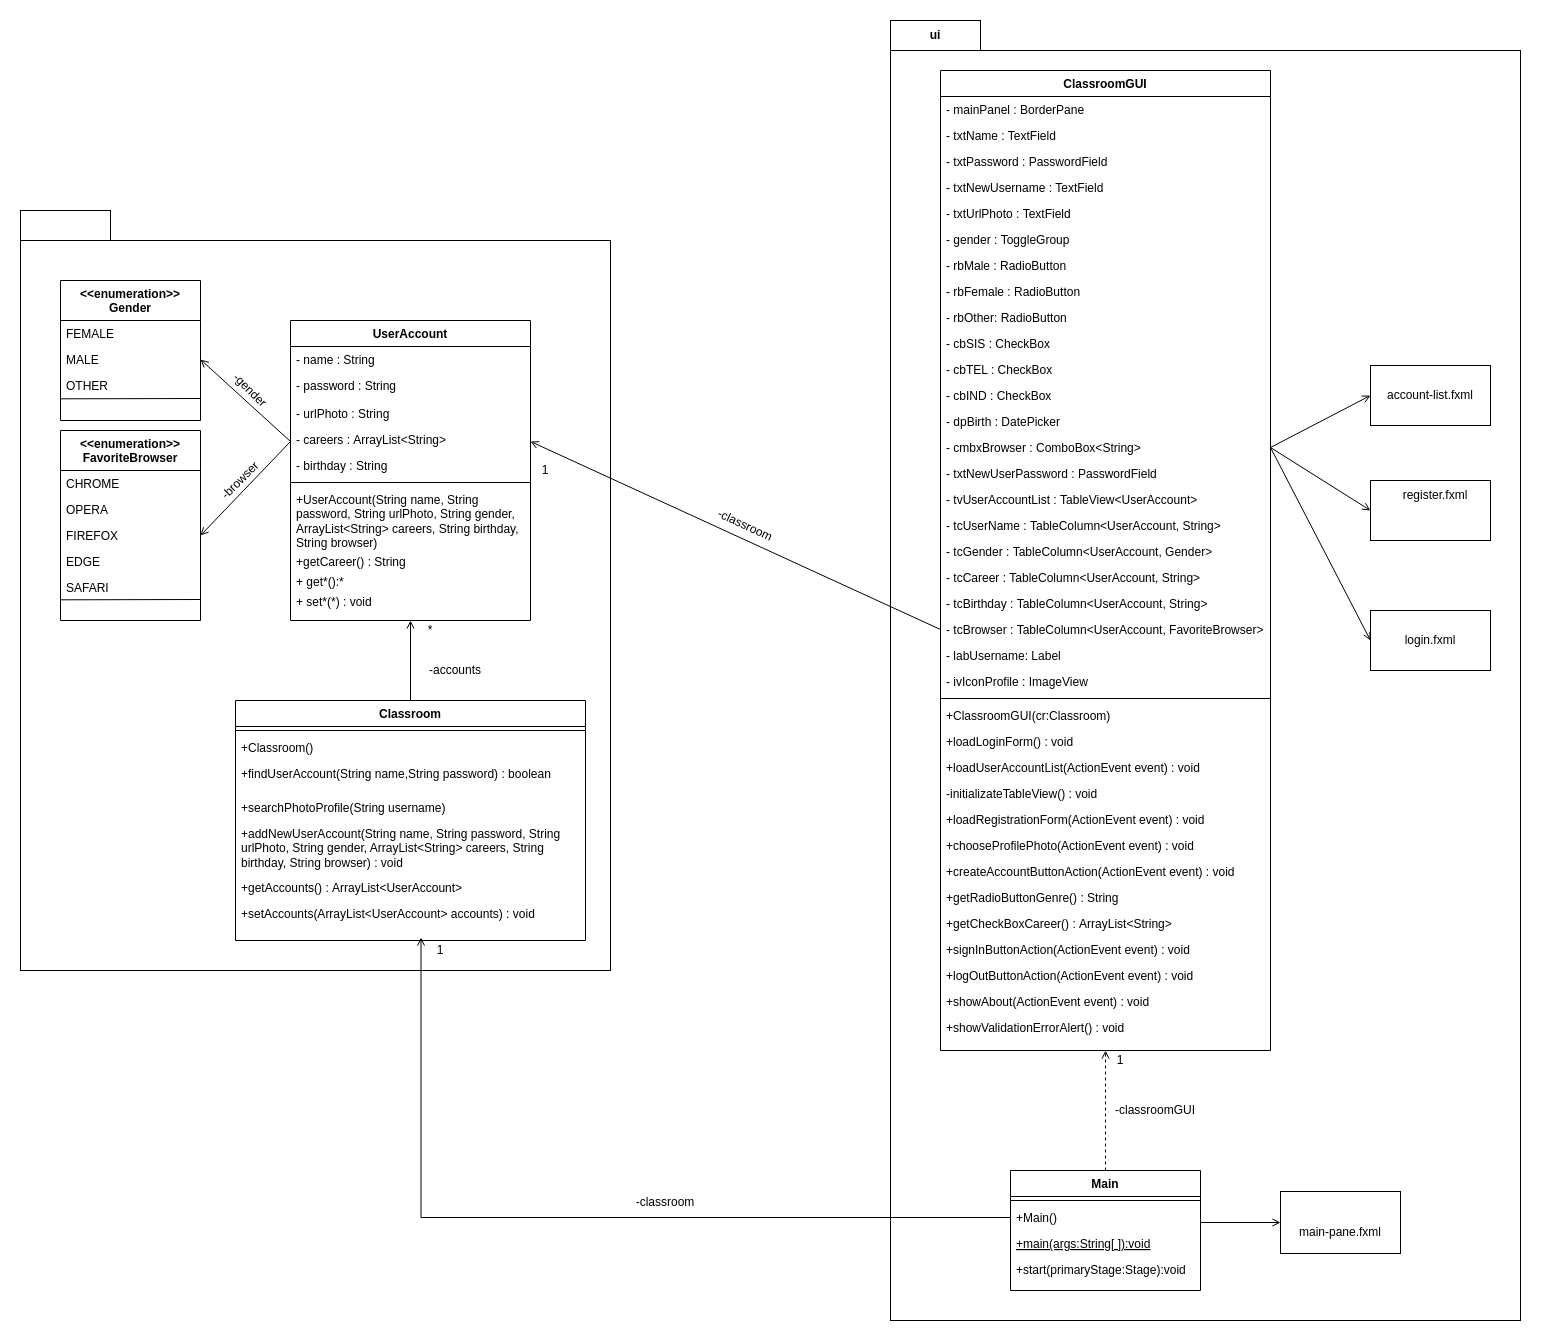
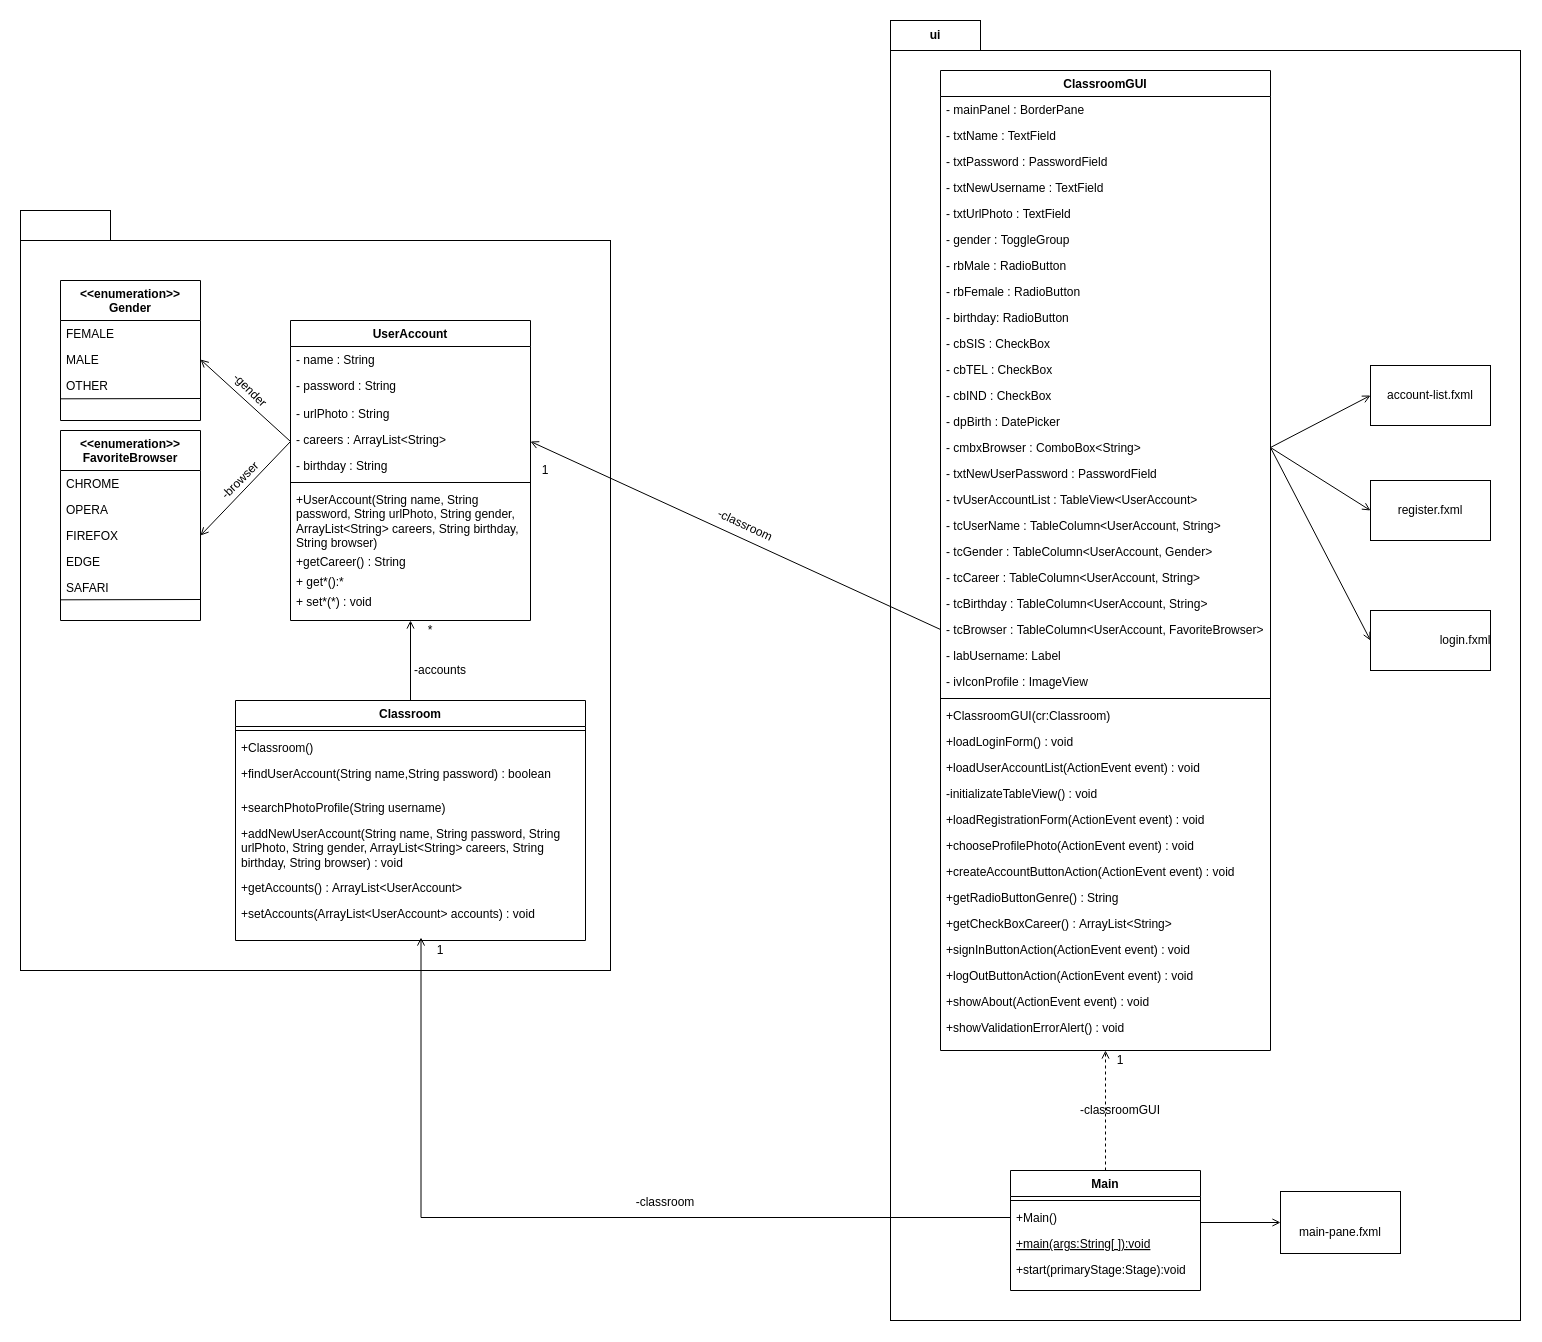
(1014, 318) -> (1015, 318)
(1436, 496) -> (1431, 511)
(1431, 641) -> (1466, 641)
(456, 671) -> (441, 671)
(1156, 1111) -> (1121, 1111)
